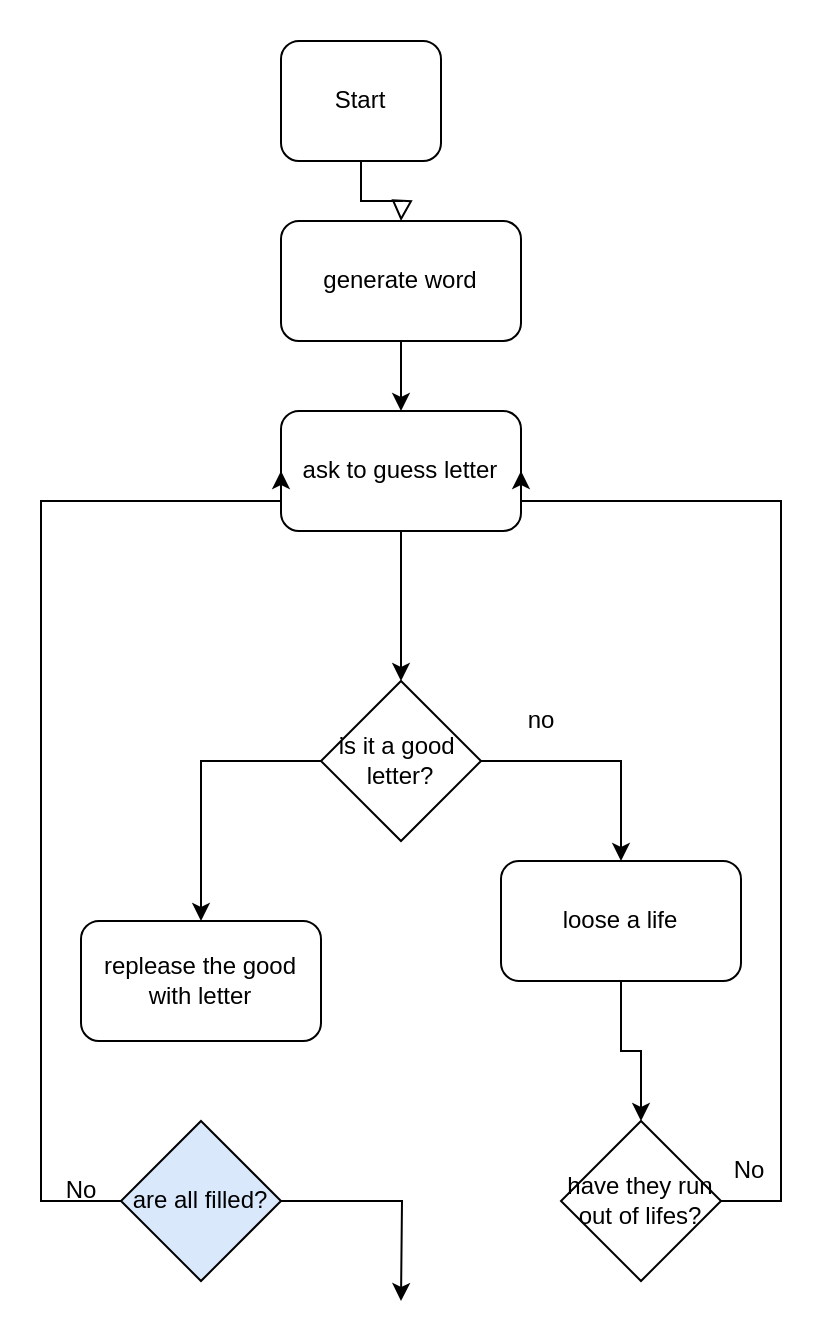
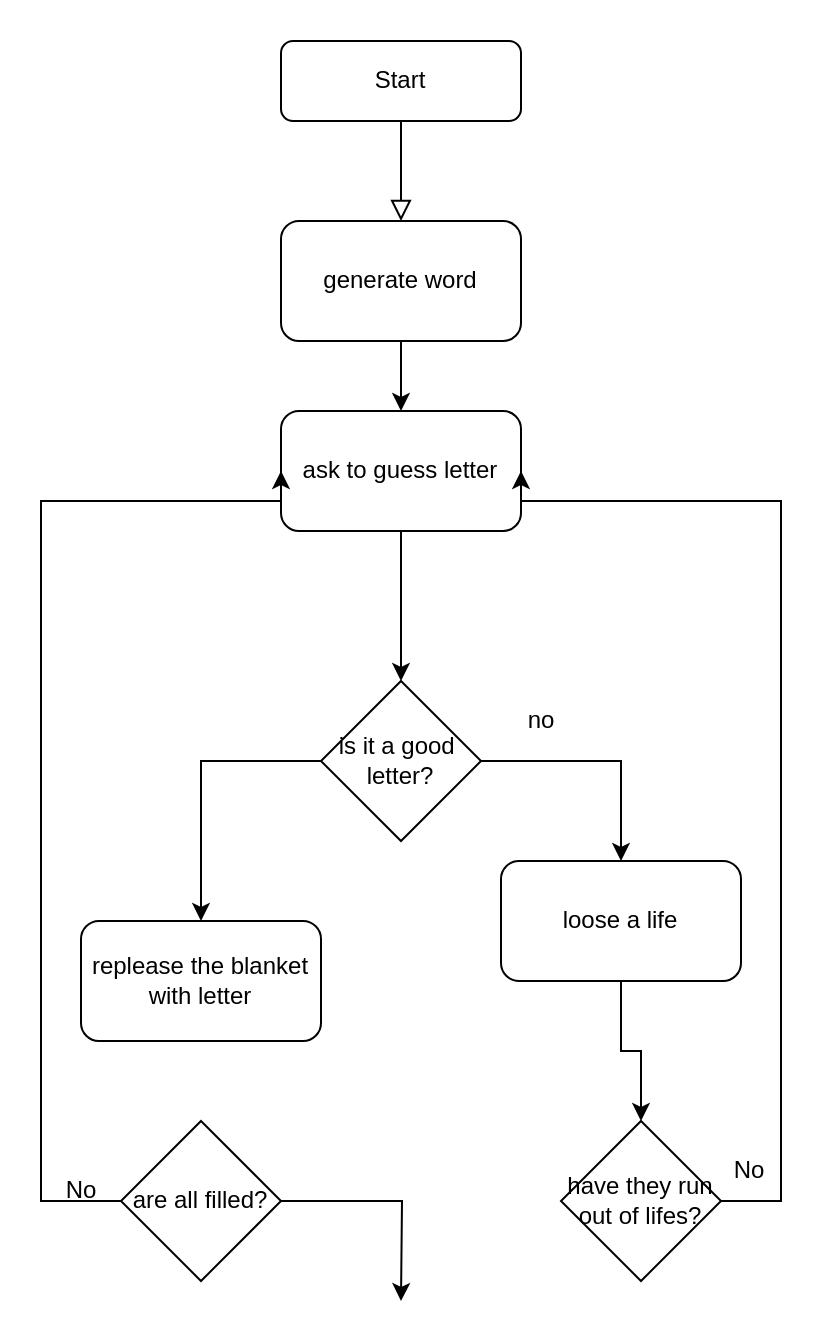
(361, 101) -> (401, 81)
(201, 981) -> (201, 981)
(201, 1201) -> (201, 1201)
